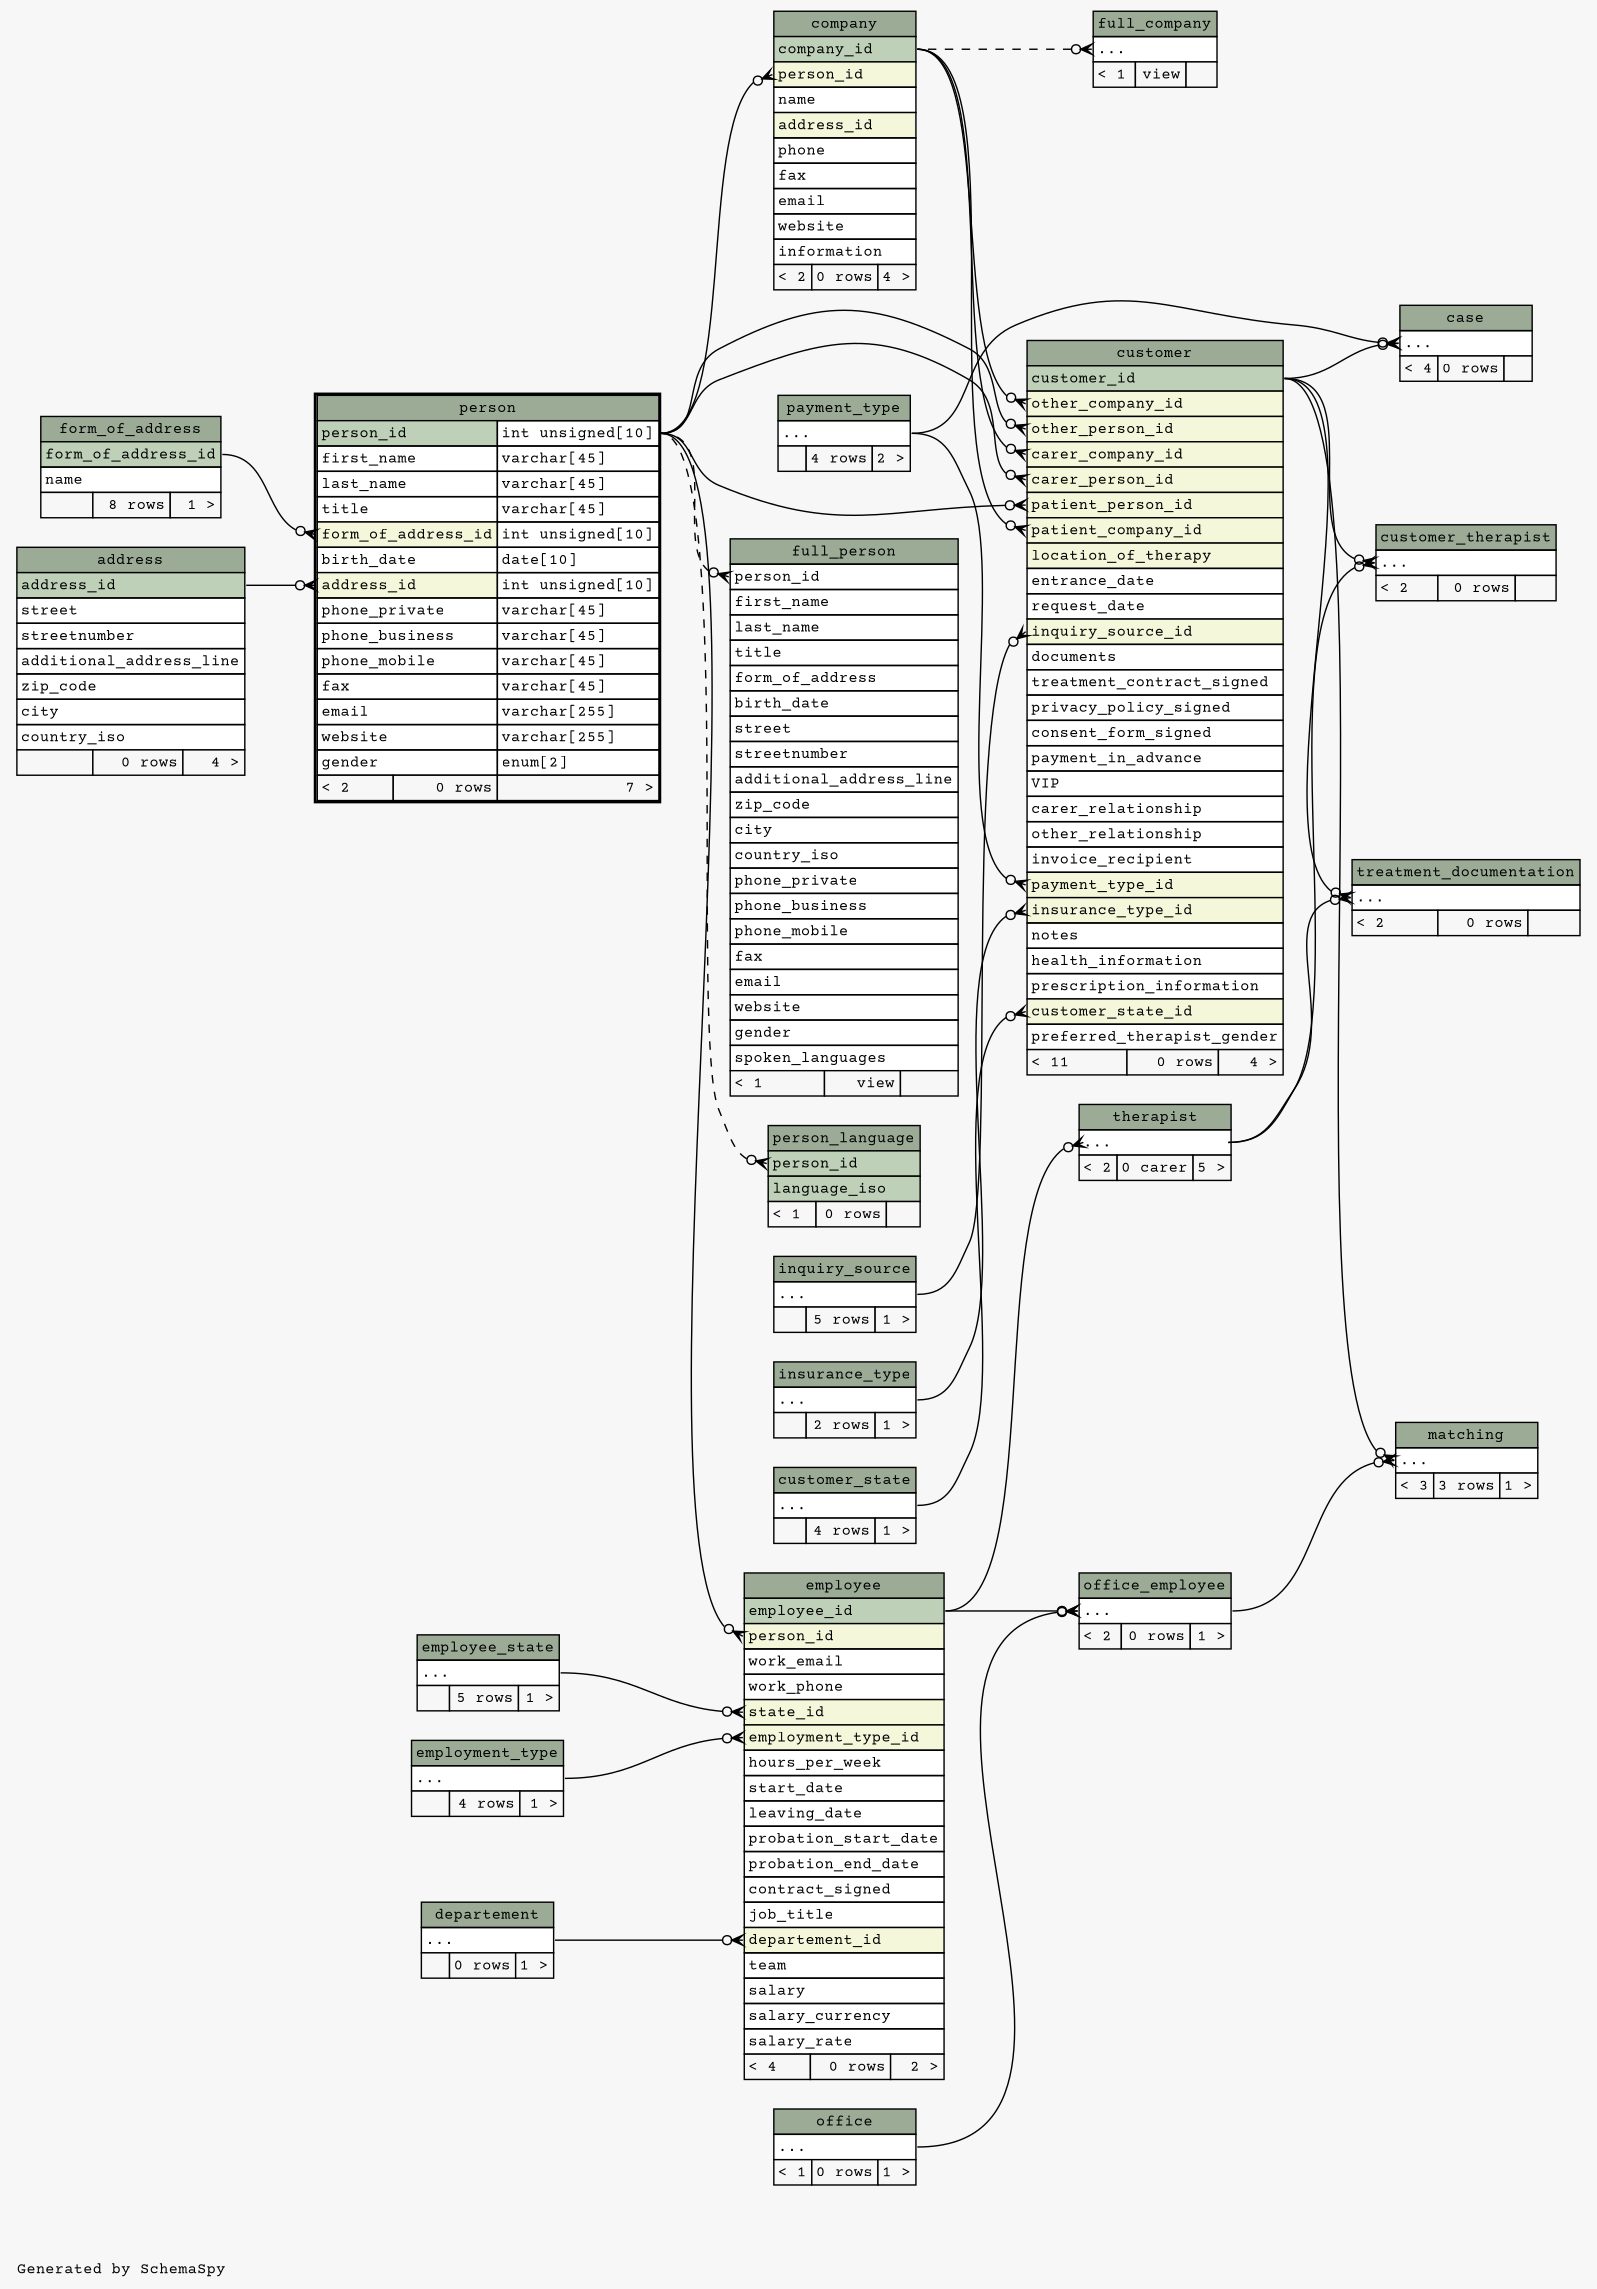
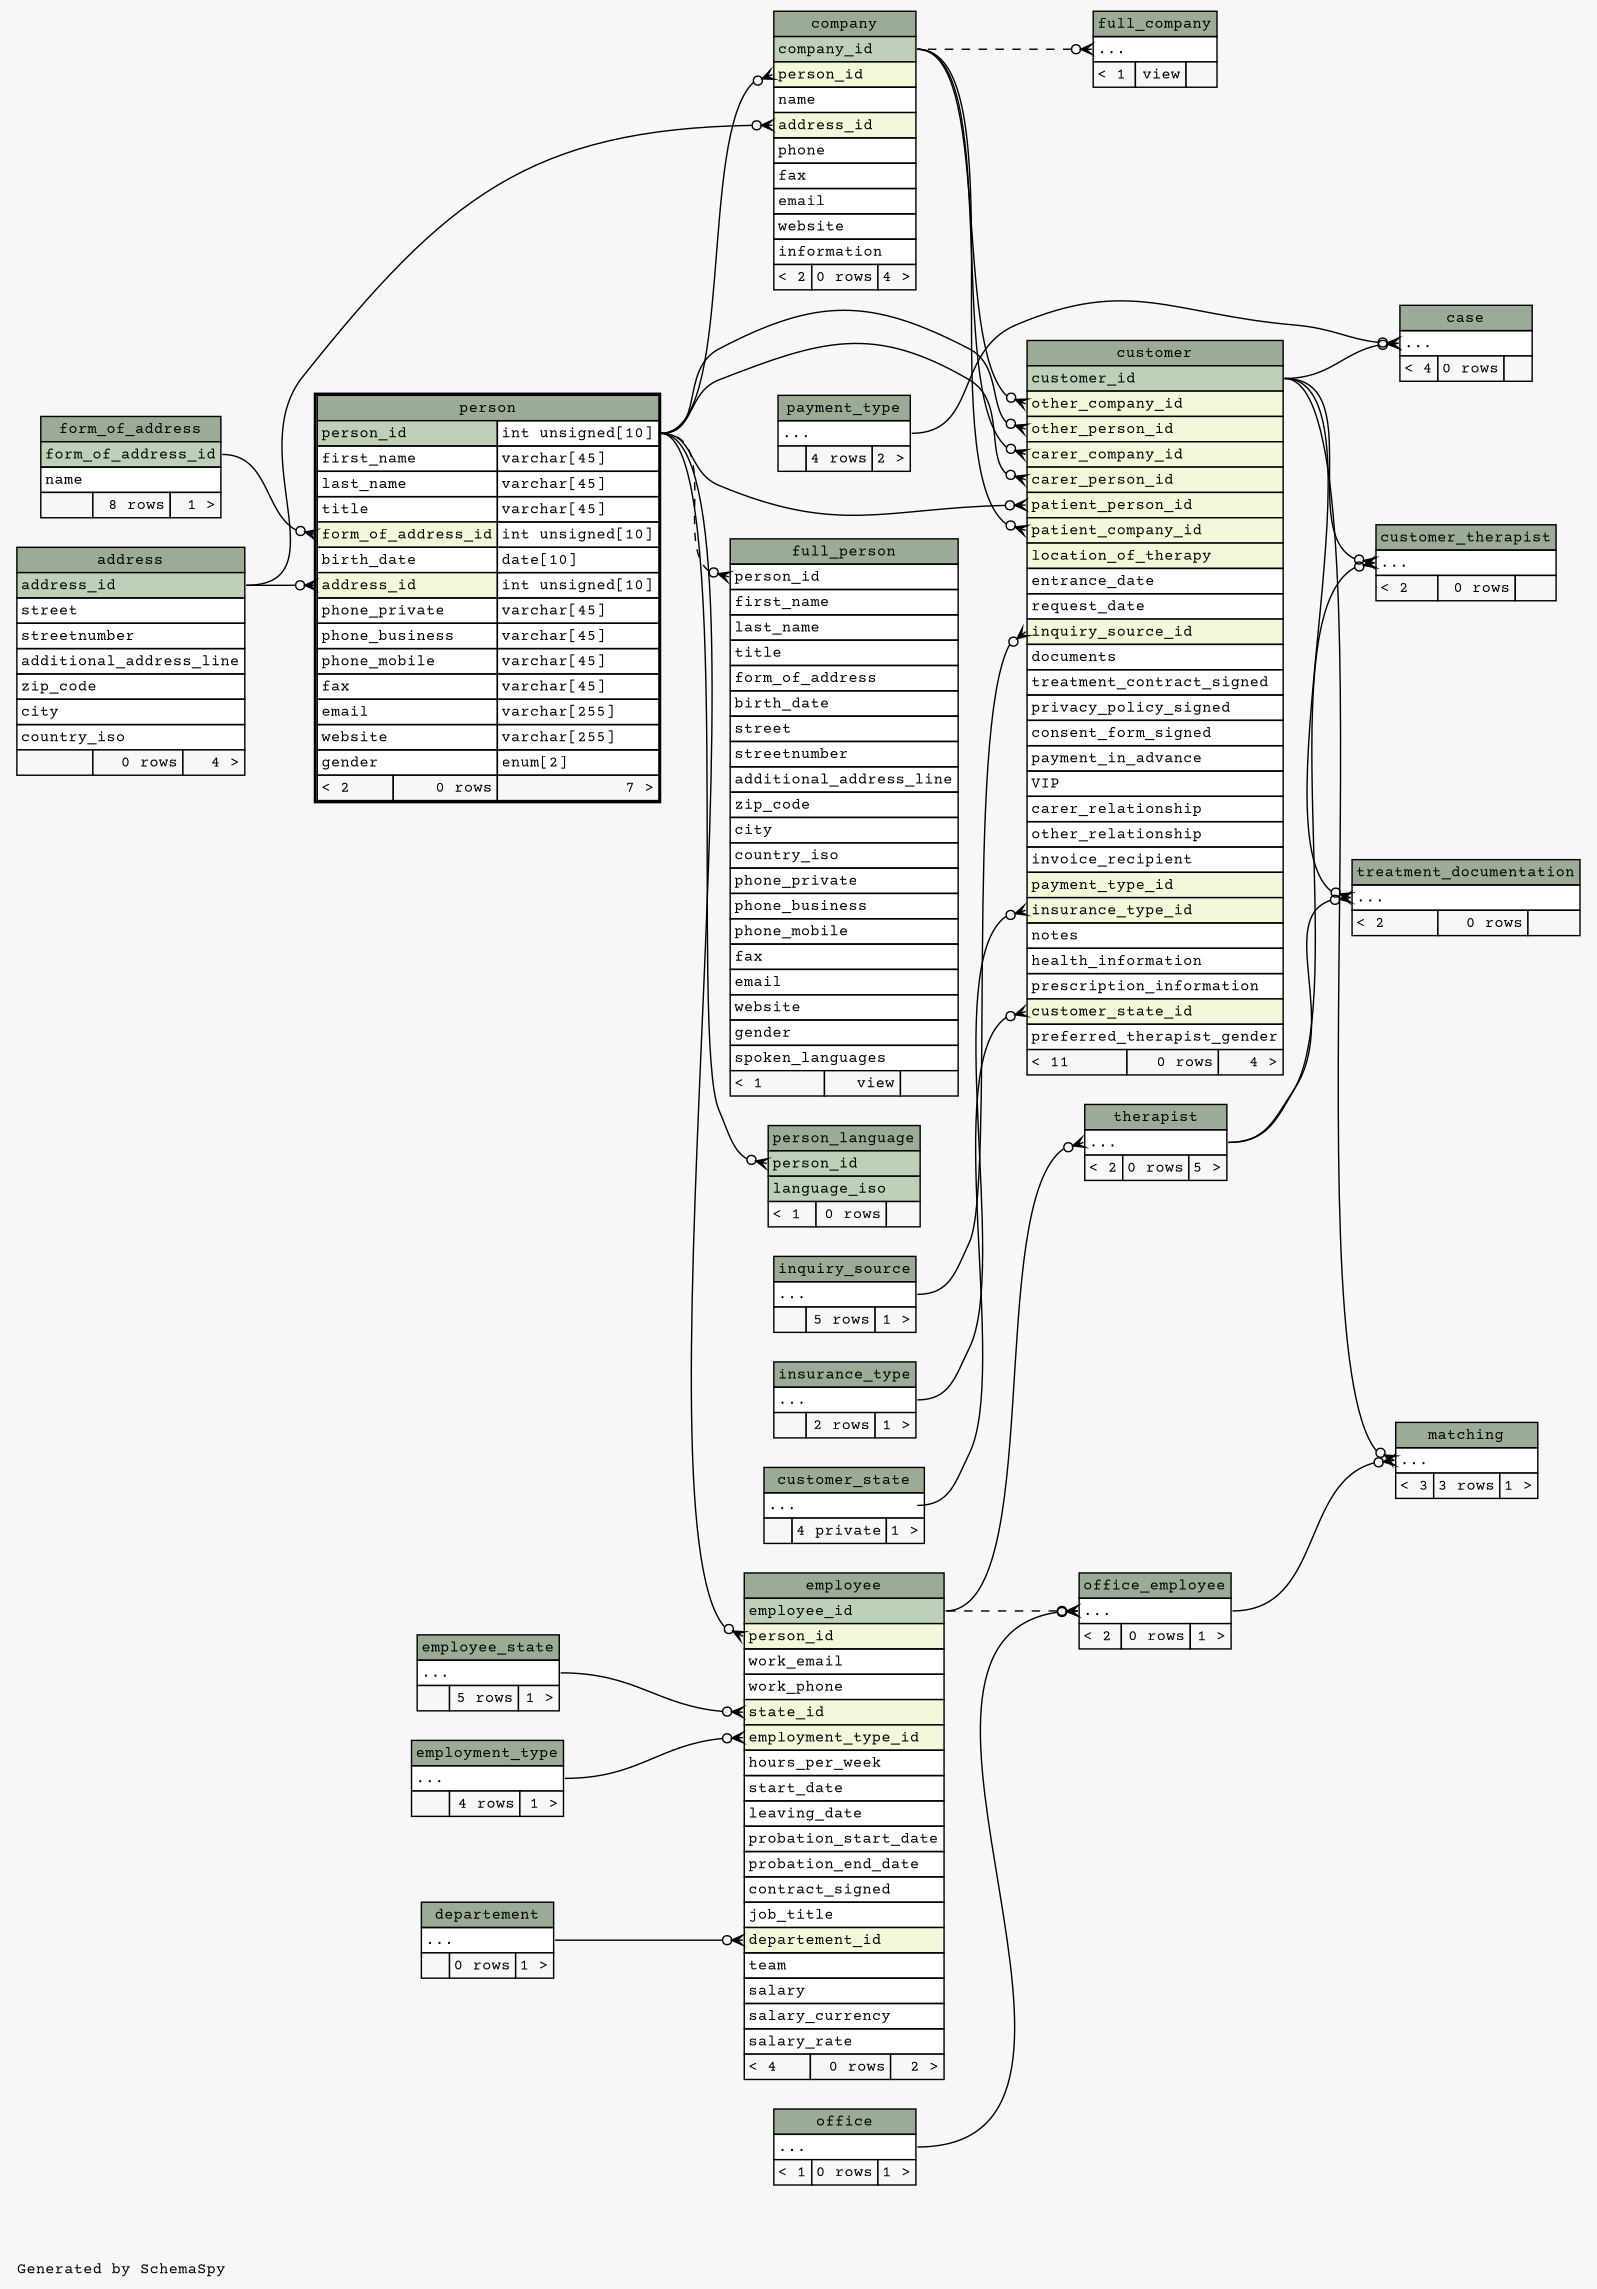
none -> (400, 264)
(981, 643) -> none
(707, 795) -> (707, 795)
(1155, 1167) -> (1156, 1167)
(842, 1530) -> (839, 1530)
(1001, 1611) -> (1001, 1611)
